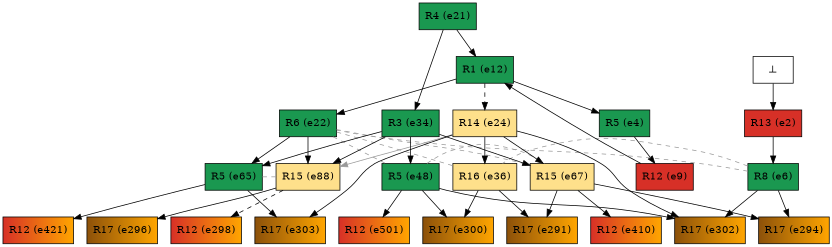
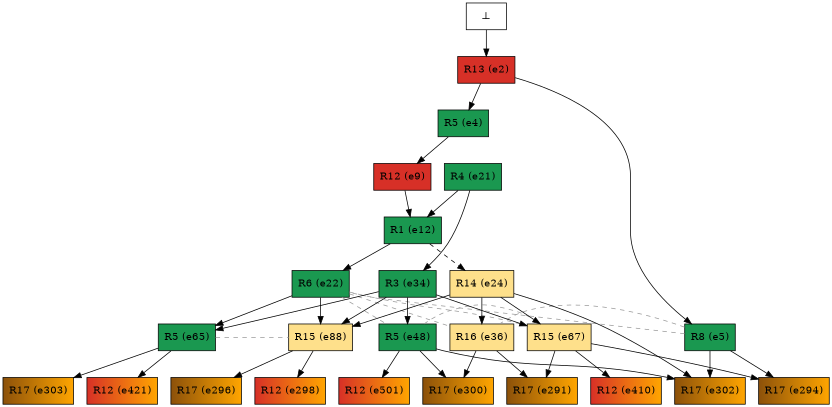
(553, 96) -> (476, 93)
(387, 153) -> (394, 313)
(374, 164) -> none
(773, 177) -> (710, 337)
(265, 200) -> (307, 361)
